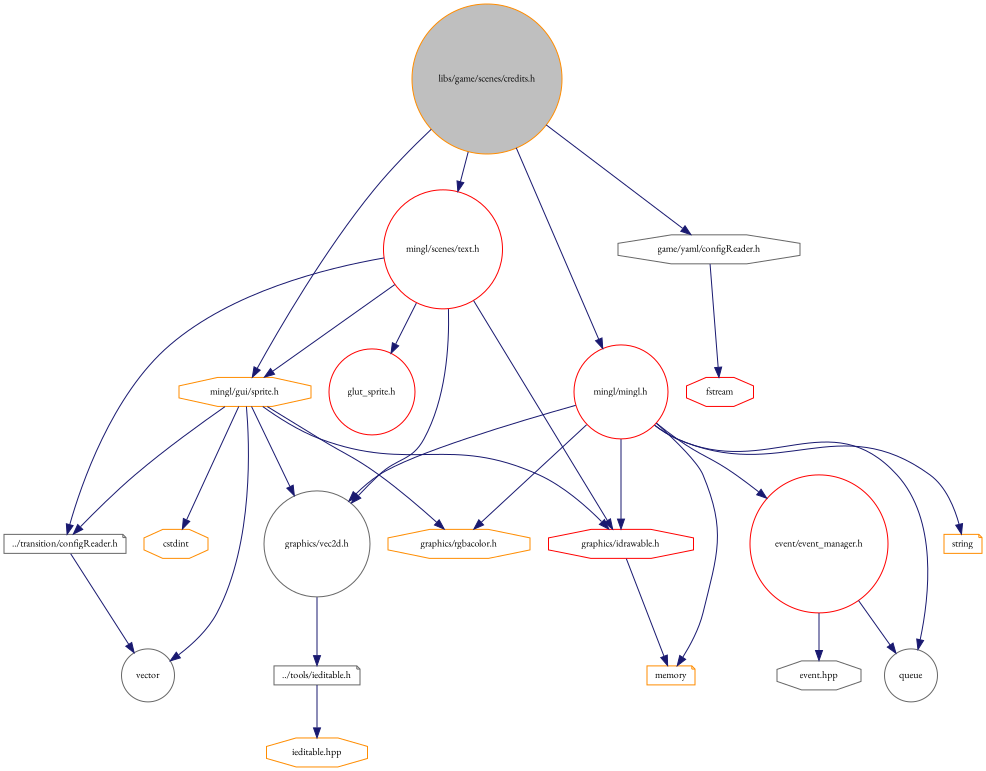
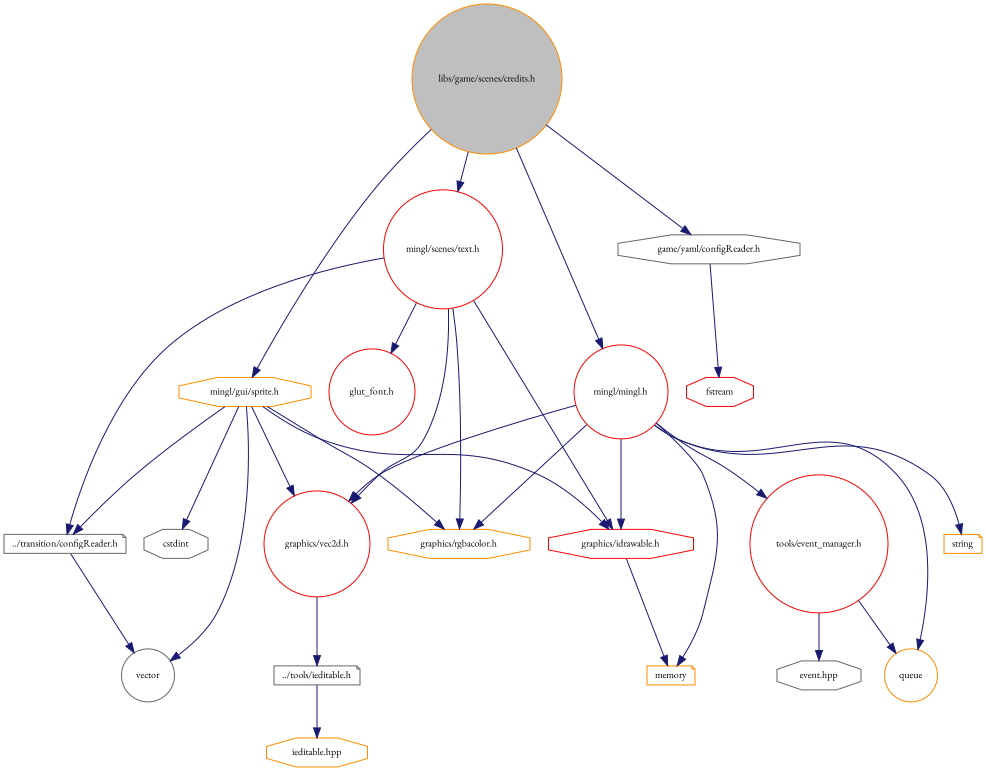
(334, 328) -> (460, 413)
(372, 392) -> (372, 392)
(176, 544) -> (176, 544)
(317, 544) -> (317, 544)
(819, 544) -> (819, 544)
(911, 675) -> (911, 675)
